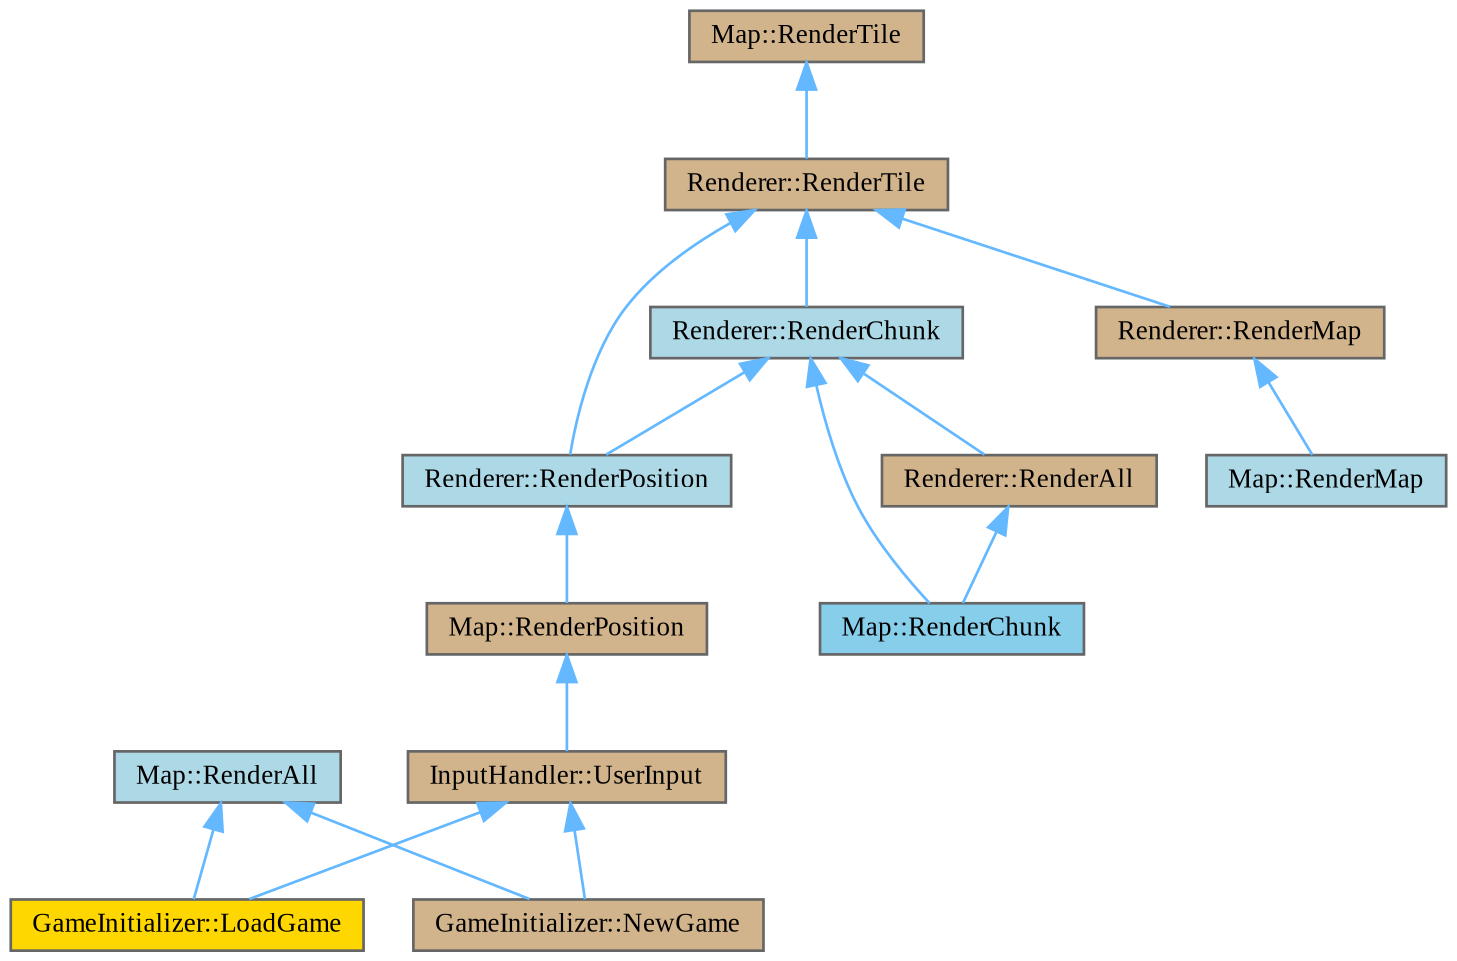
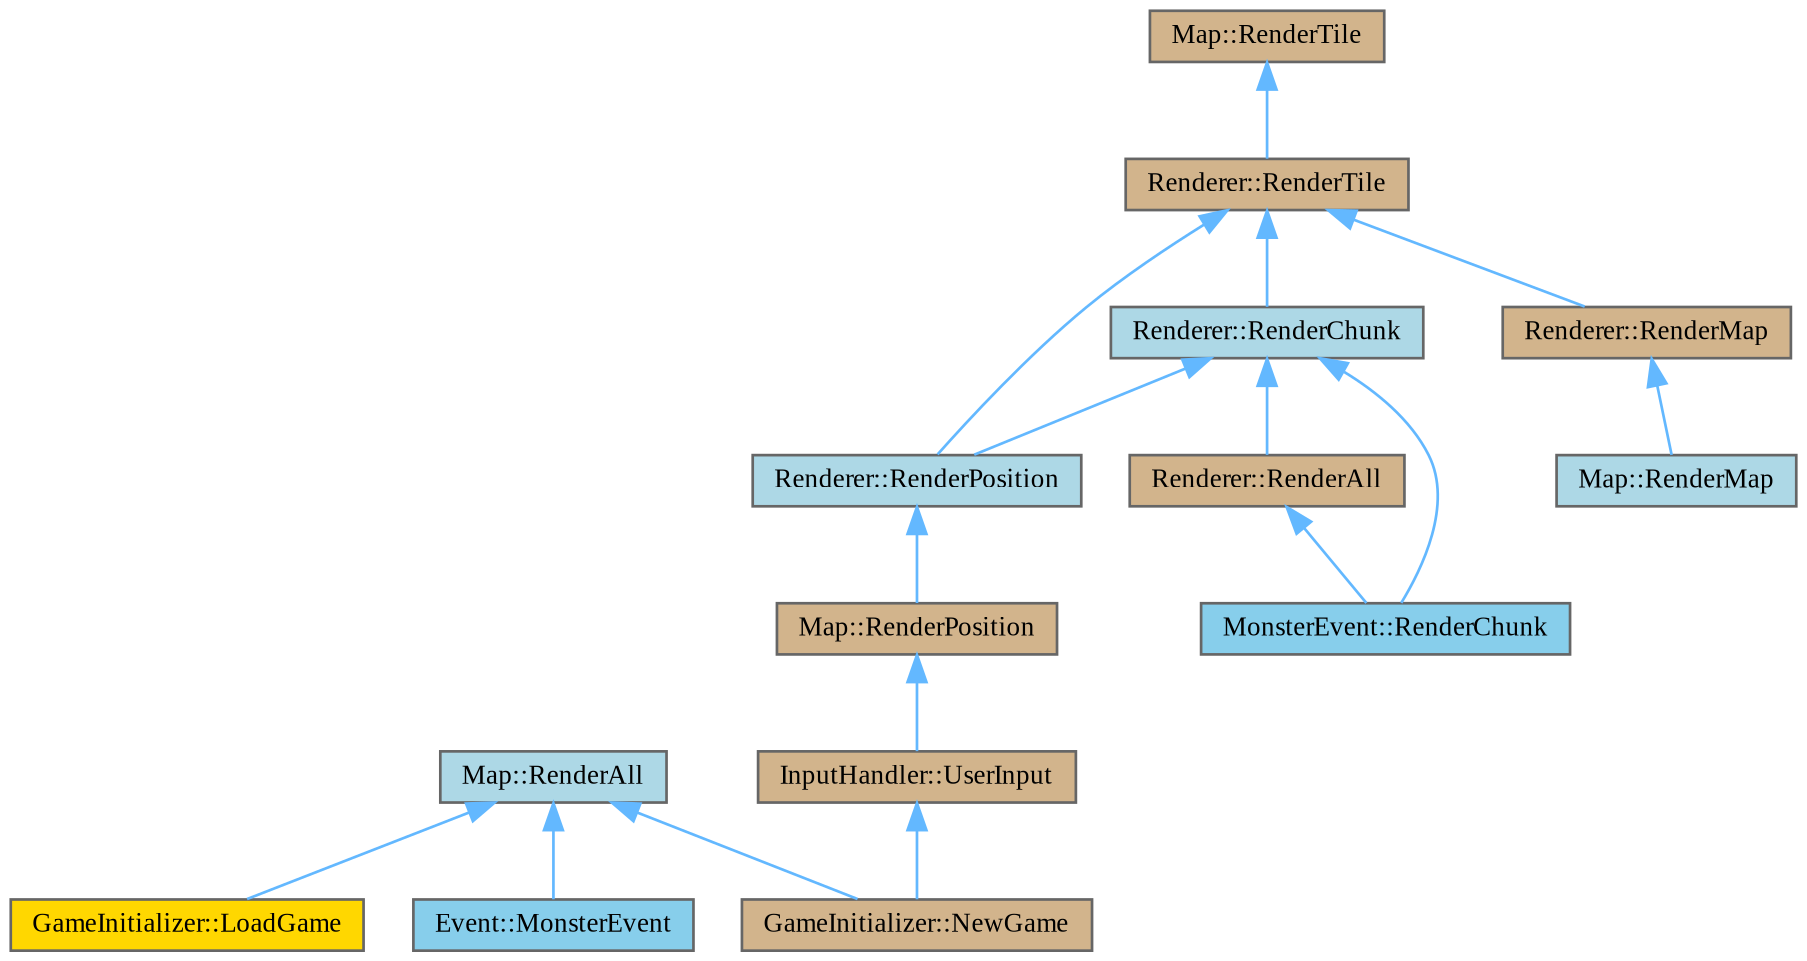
(952, 629) -> (1386, 629)
(365, 856) -> none
none -> (553, 925)
